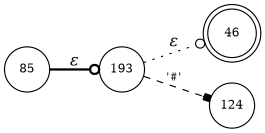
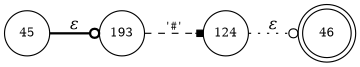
(170, 54) -> (269, 33)
(27, 69) -> (27, 33)
